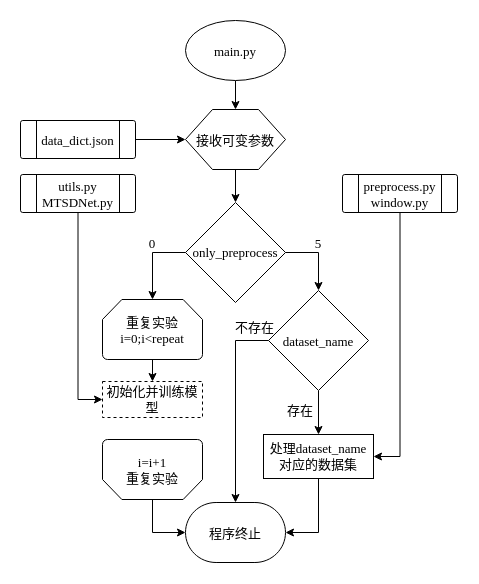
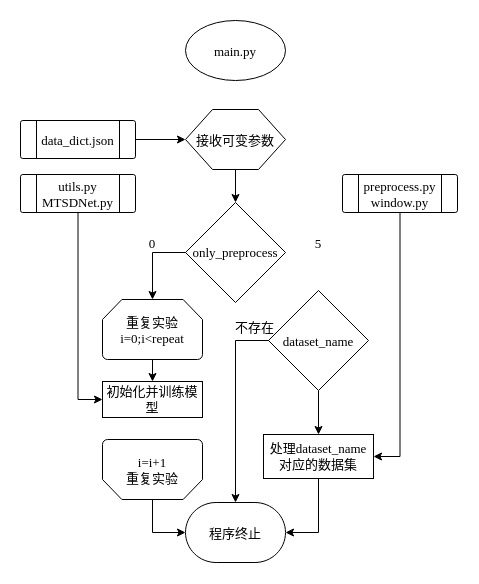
(236, 92) -> none
(318, 253) -> none
(153, 400) -> (153, 400)
(301, 410) -> none
